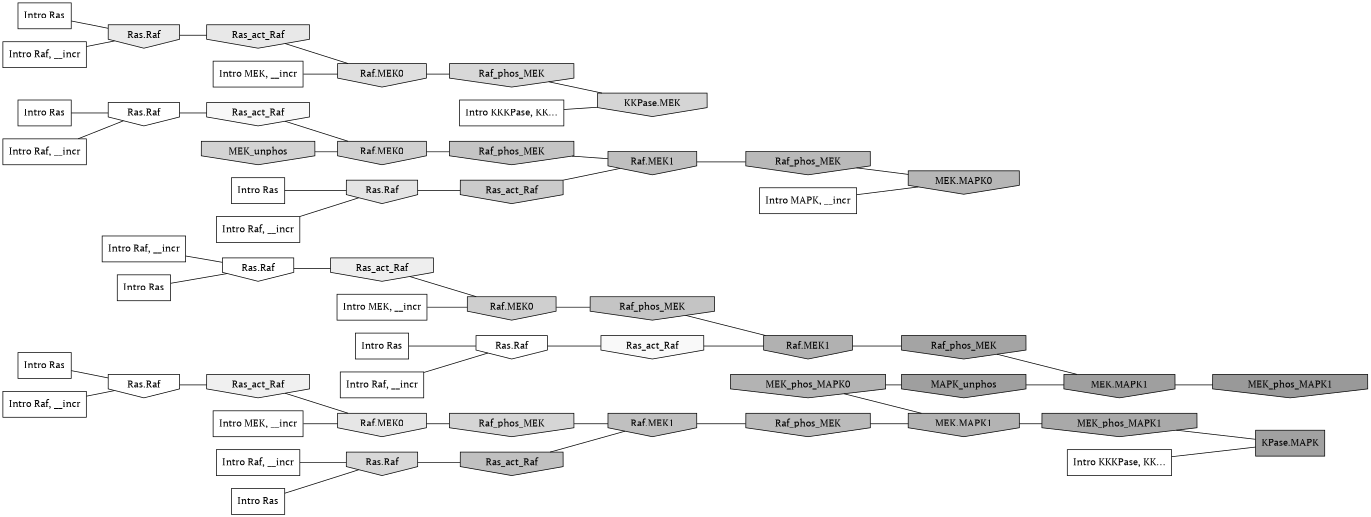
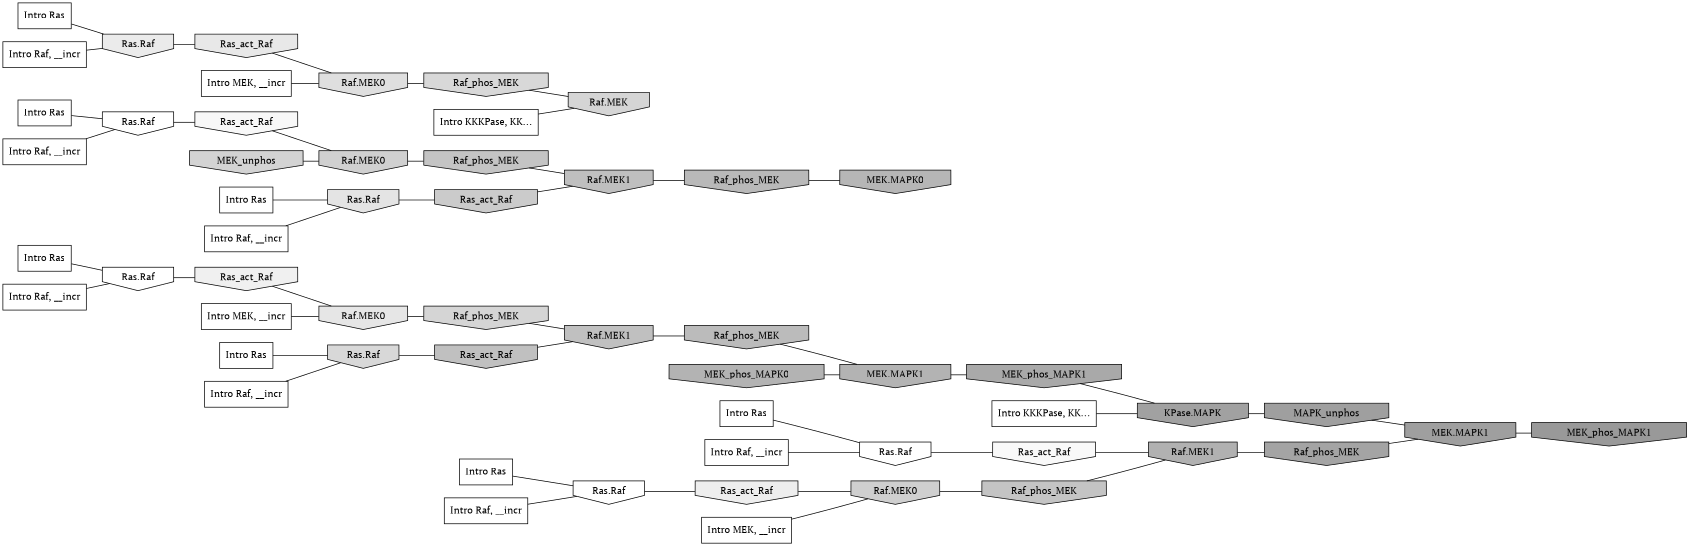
(652, 104) -> (609, 103)
(808, 201) -> none
(894, 385) -> (1256, 414)
(1290, 443) -> (1193, 414)
